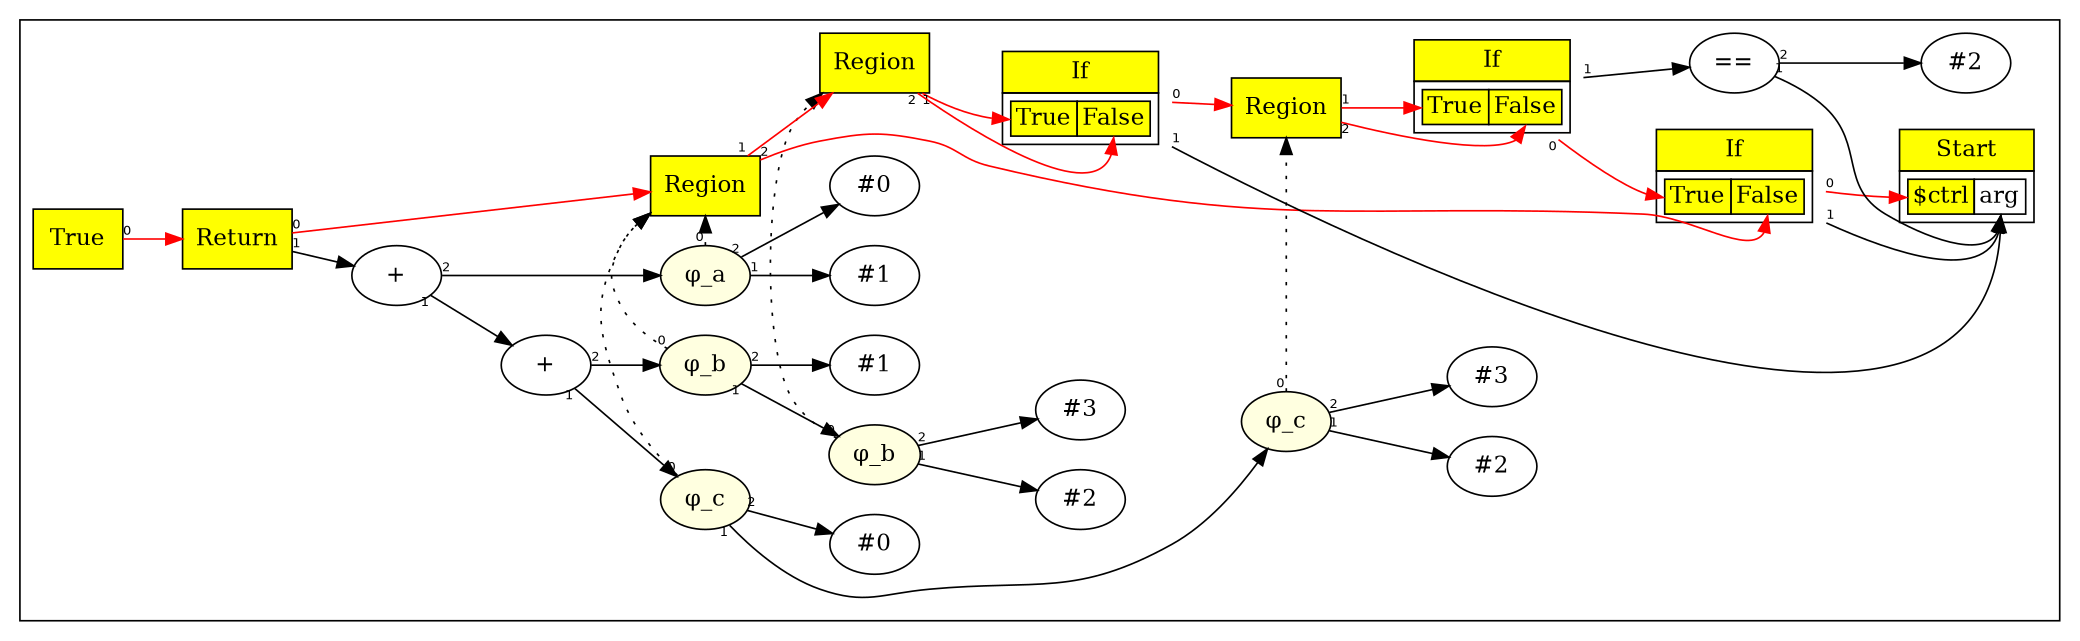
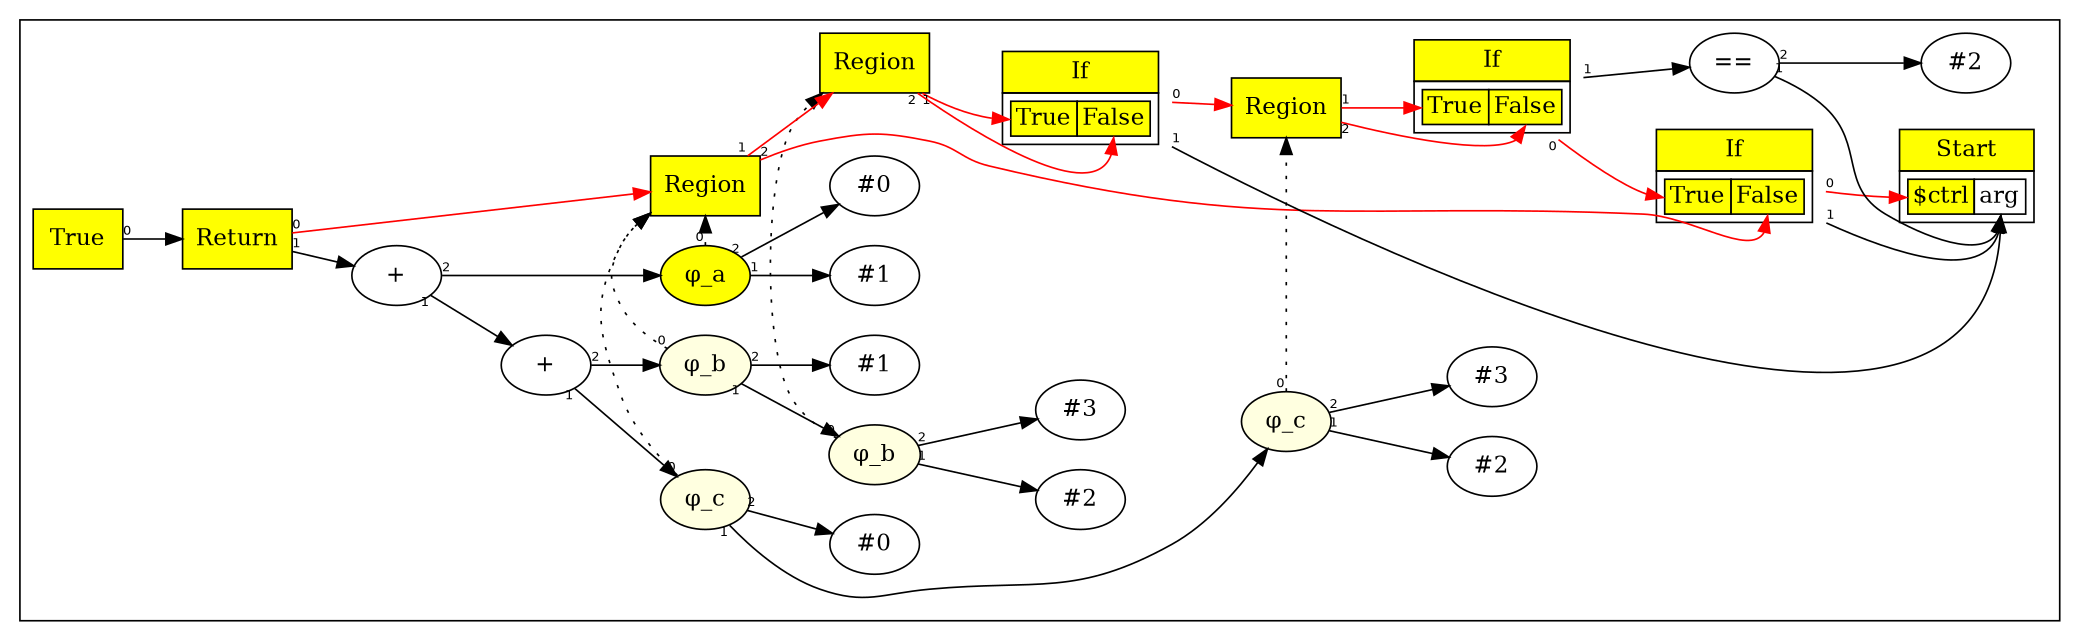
(144, 239) -> (144, 239)
(705, 276) -> (705, 276)
